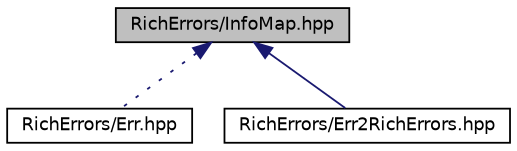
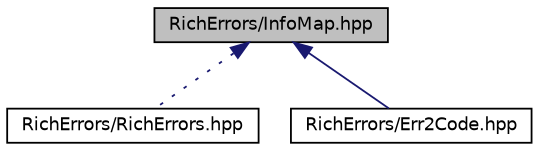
(100, 126) -> (133, 126)
(367, 126) -> (411, 126)
